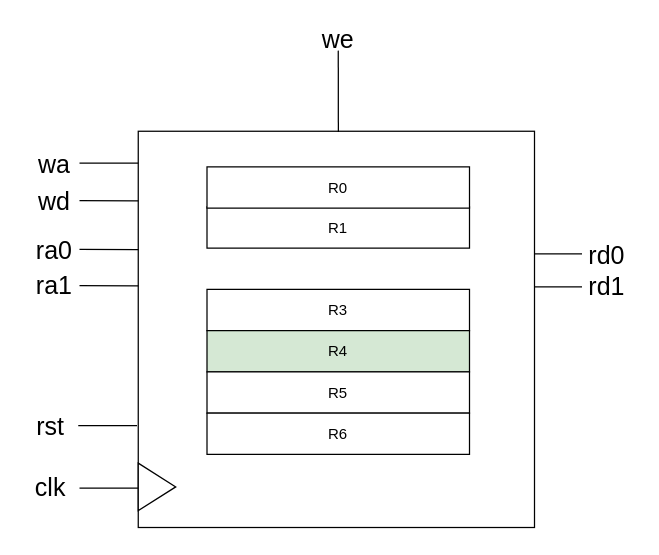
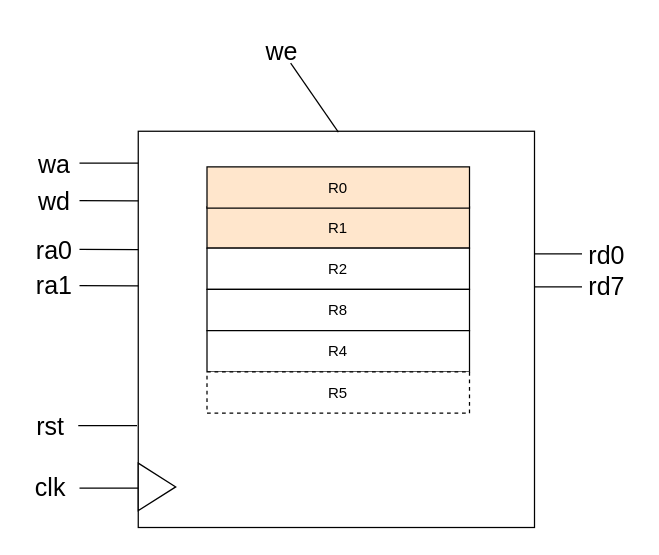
(338, 38) -> (282, 51)
(338, 188) -> (338, 188)
(338, 228) -> (338, 228)
none -> (338, 269)
(607, 286) -> (607, 286)
(338, 311) -> (338, 311)
(338, 351) -> (338, 351)
(338, 393) -> (338, 393)
(338, 434) -> none
